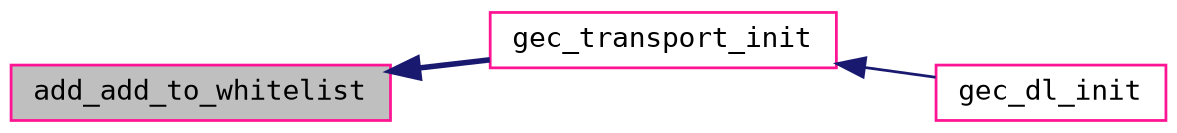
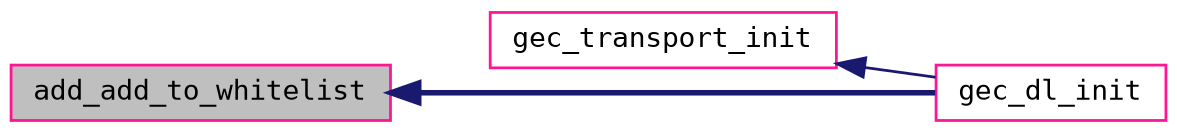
(454, 64) -> (677, 93)
